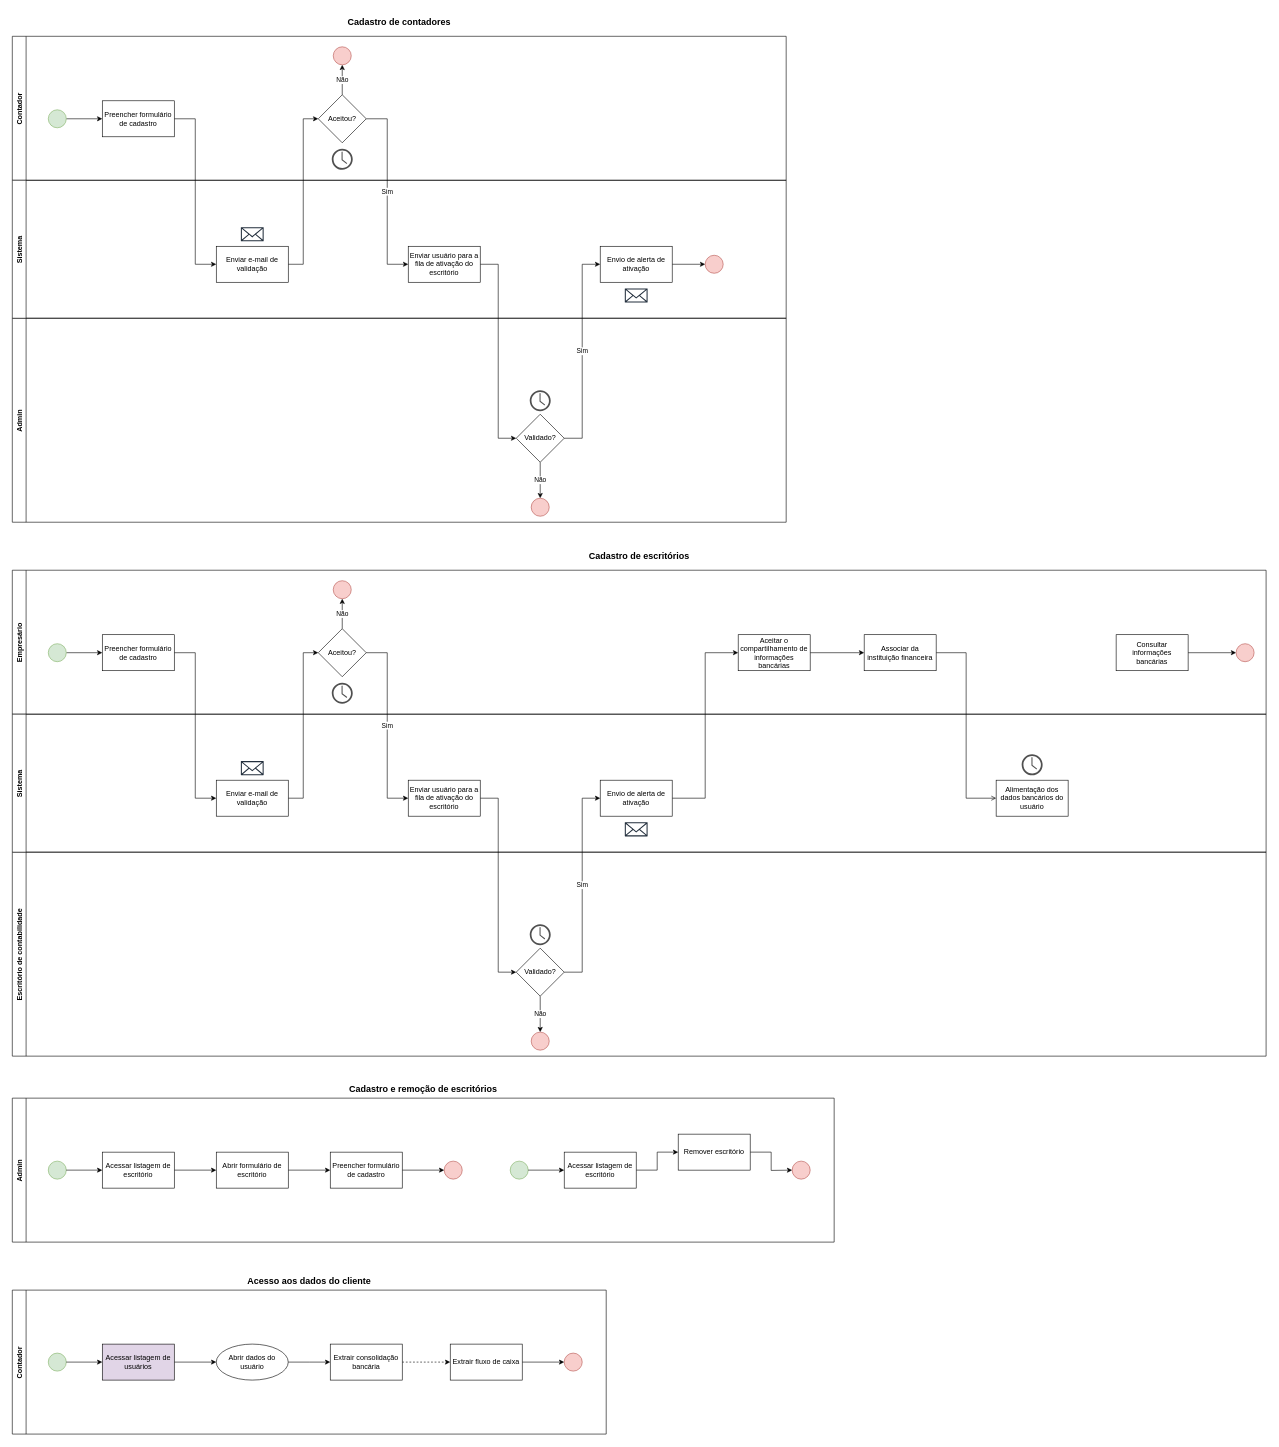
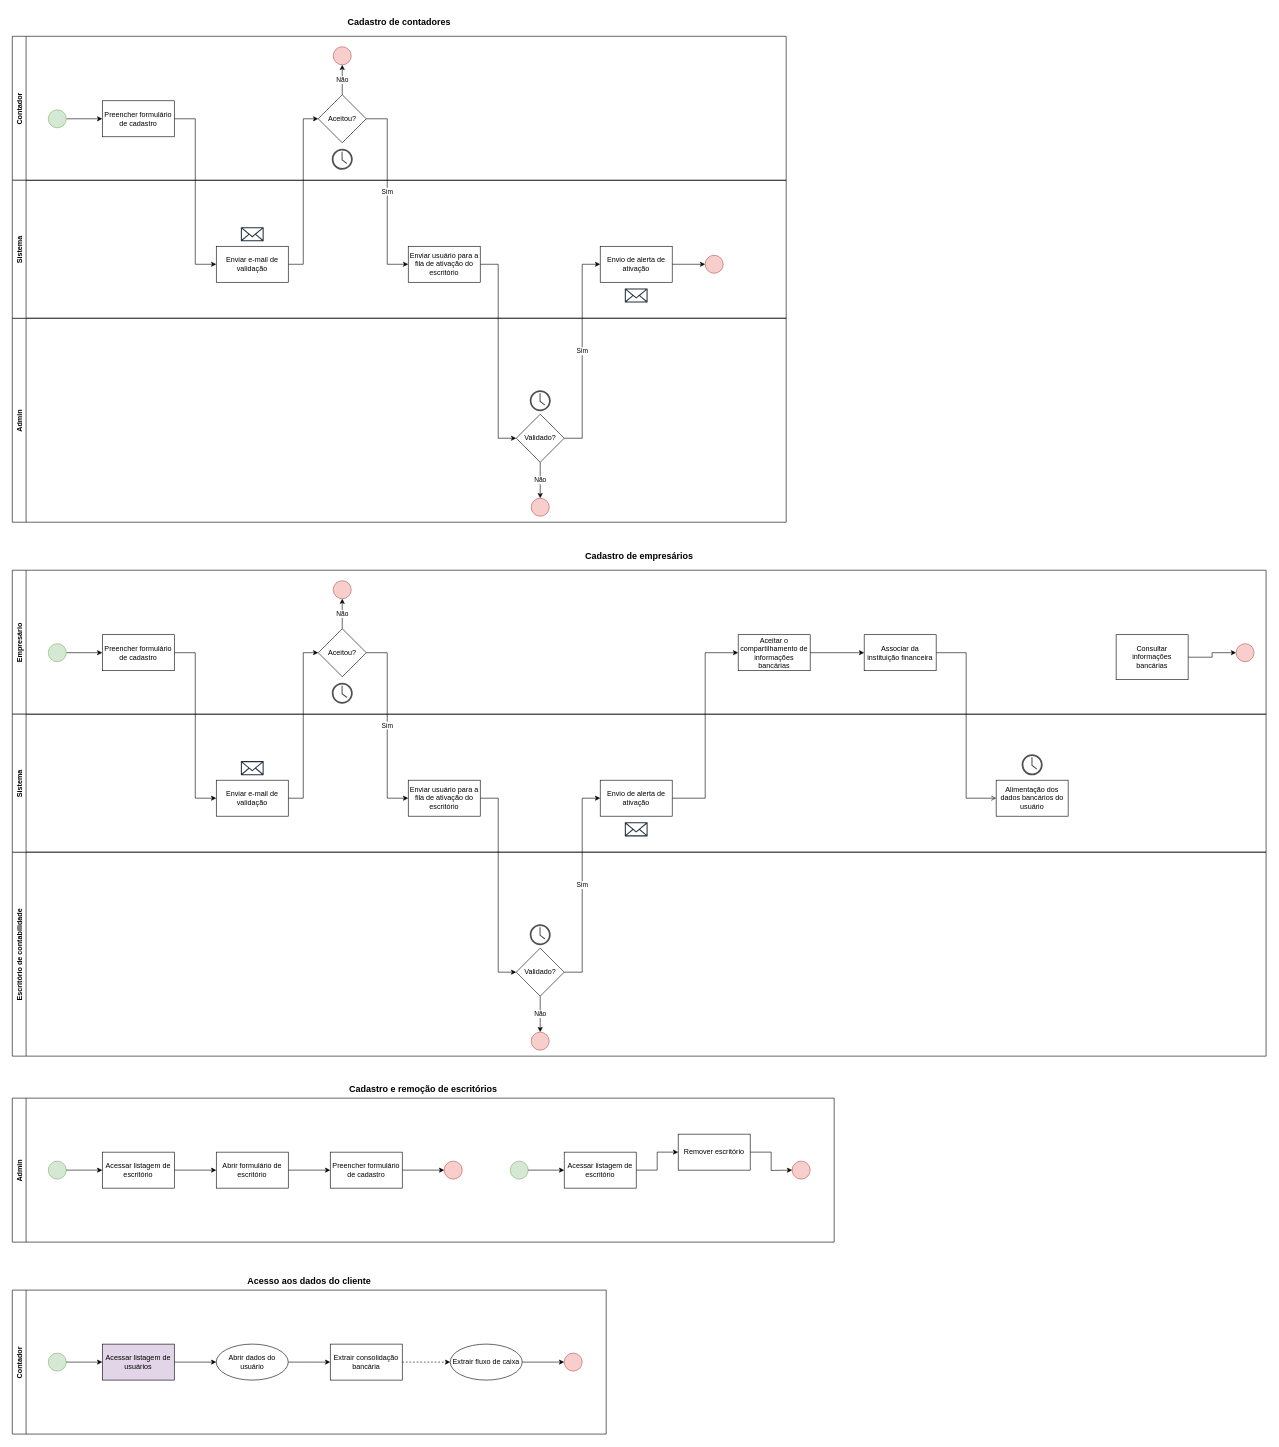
(639, 555) -> (639, 555)
(1152, 653) -> (1152, 657)
(486, 1362) -> (486, 1362)
